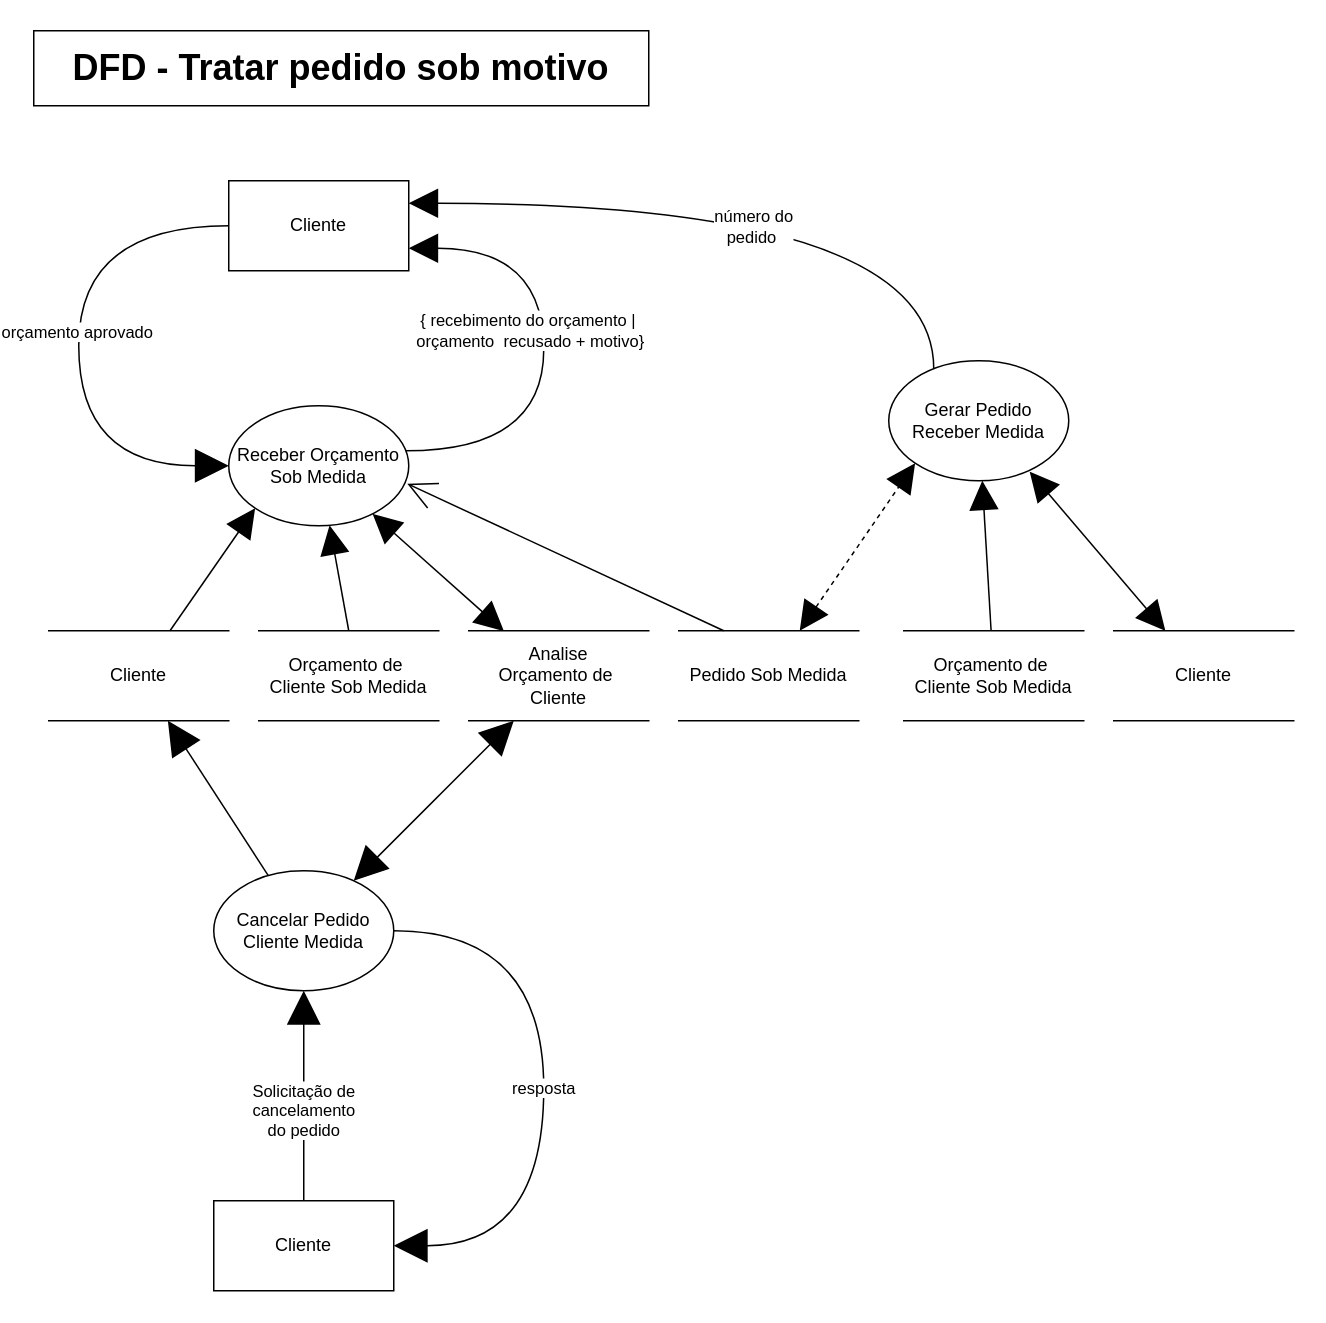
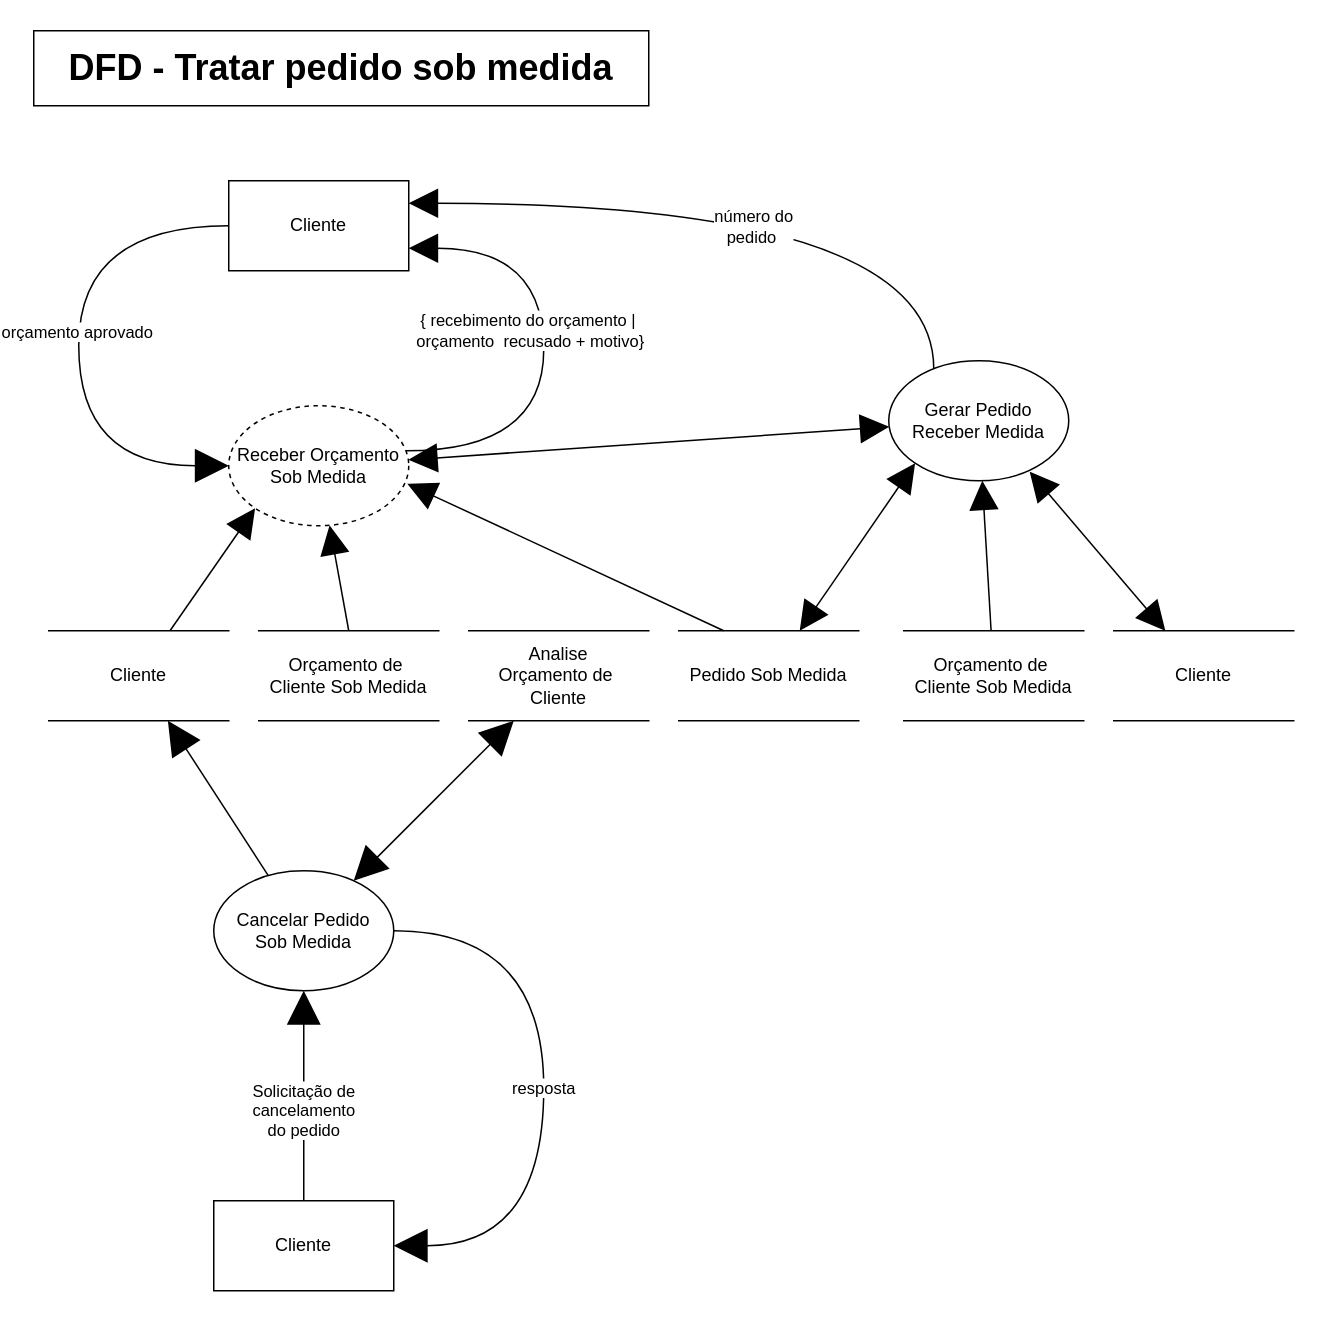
(341, 68) -> (341, 68)
(319, 466) -> (319, 466)
(422, 491) -> (434, 496)
(859, 545) -> (859, 545)
(438, 572) -> (649, 443)
(304, 931) -> (304, 931)
